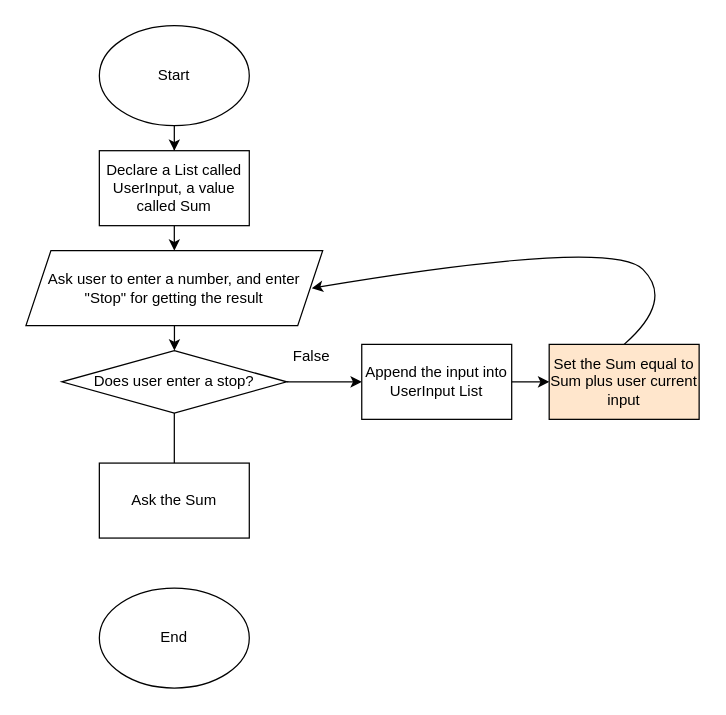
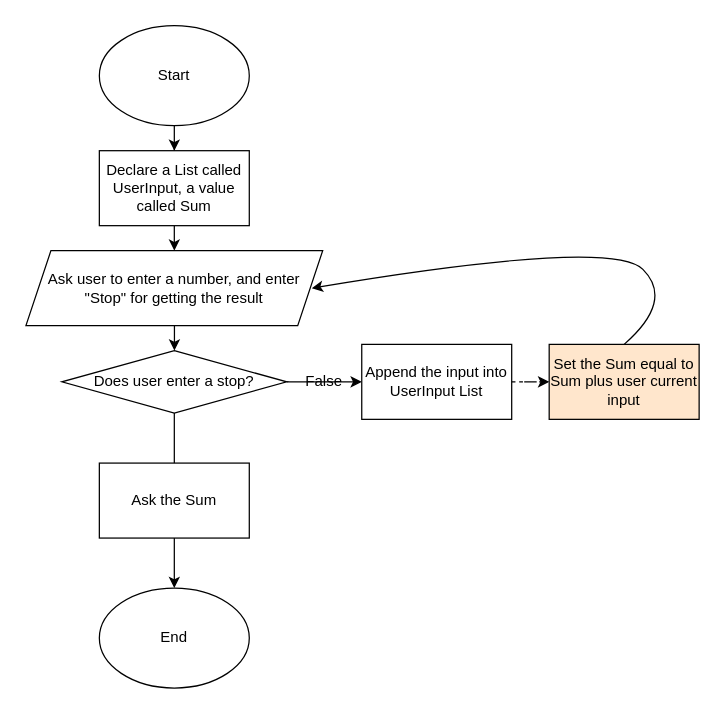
(312, 357) -> (324, 382)
(519, 382) -> (519, 382)
none -> (174, 559)
